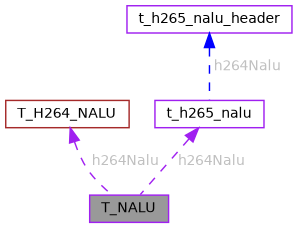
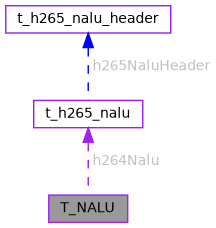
(245, 67) -> (149, 67)
(67, 114) -> none
